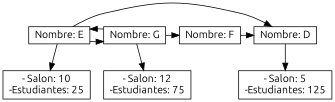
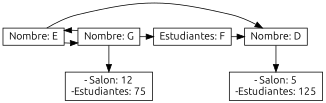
(210, 35) -> (192, 37)
(47, 85) -> none
